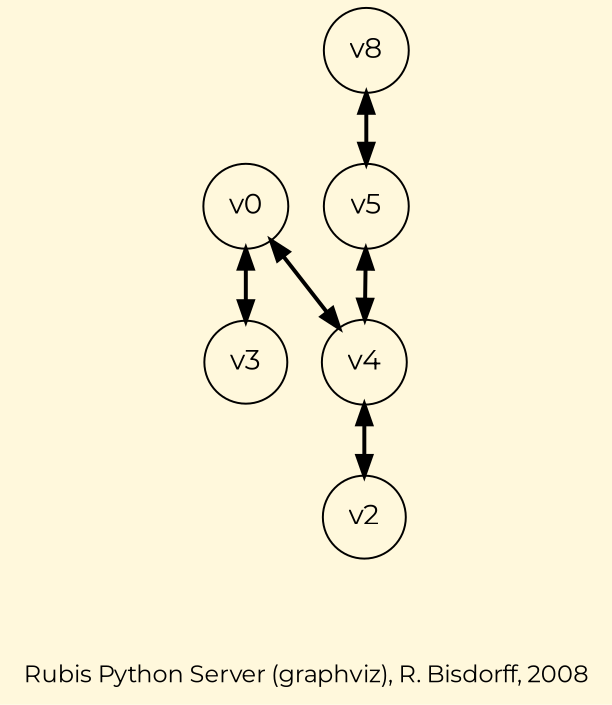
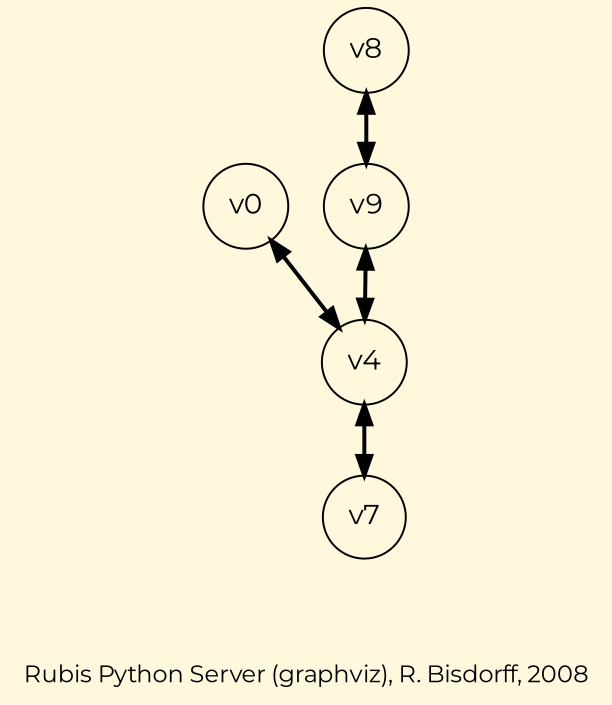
(366, 206) -> (366, 206)
(246, 362) -> none
(364, 517) -> (364, 517)
